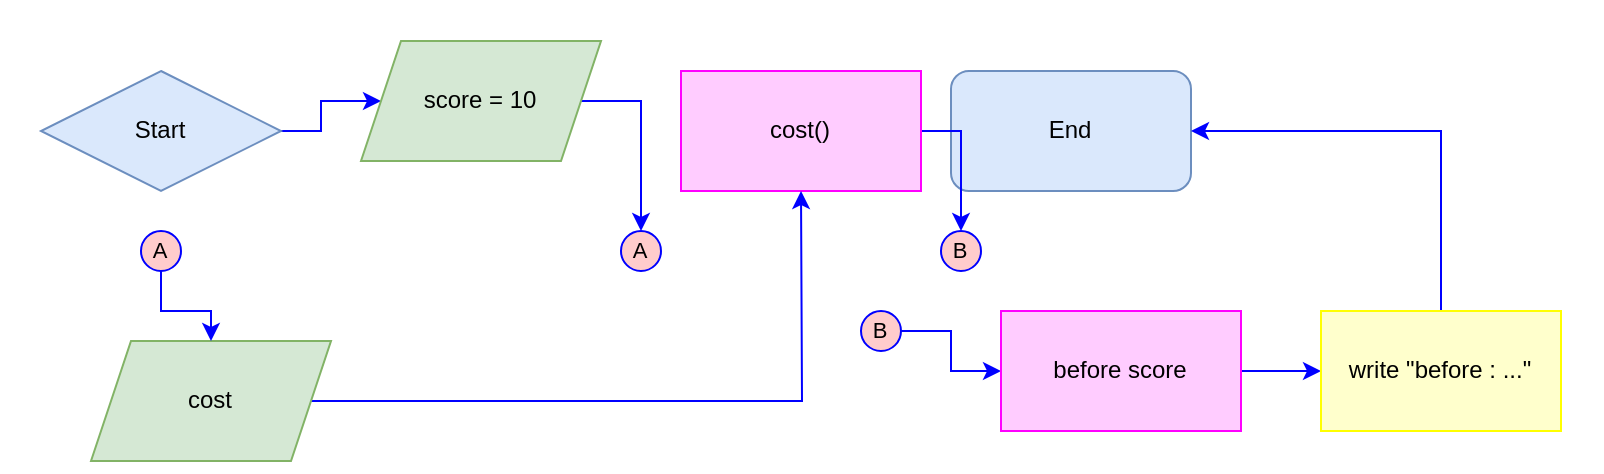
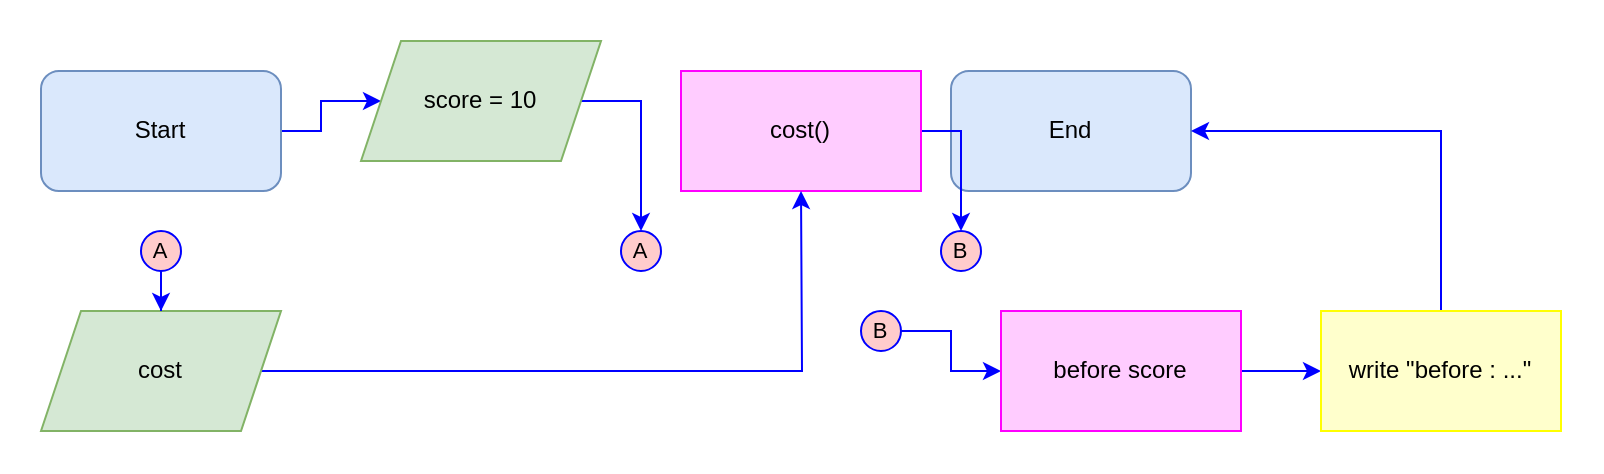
(161, 131) -> (161, 131)
(211, 401) -> (161, 371)
